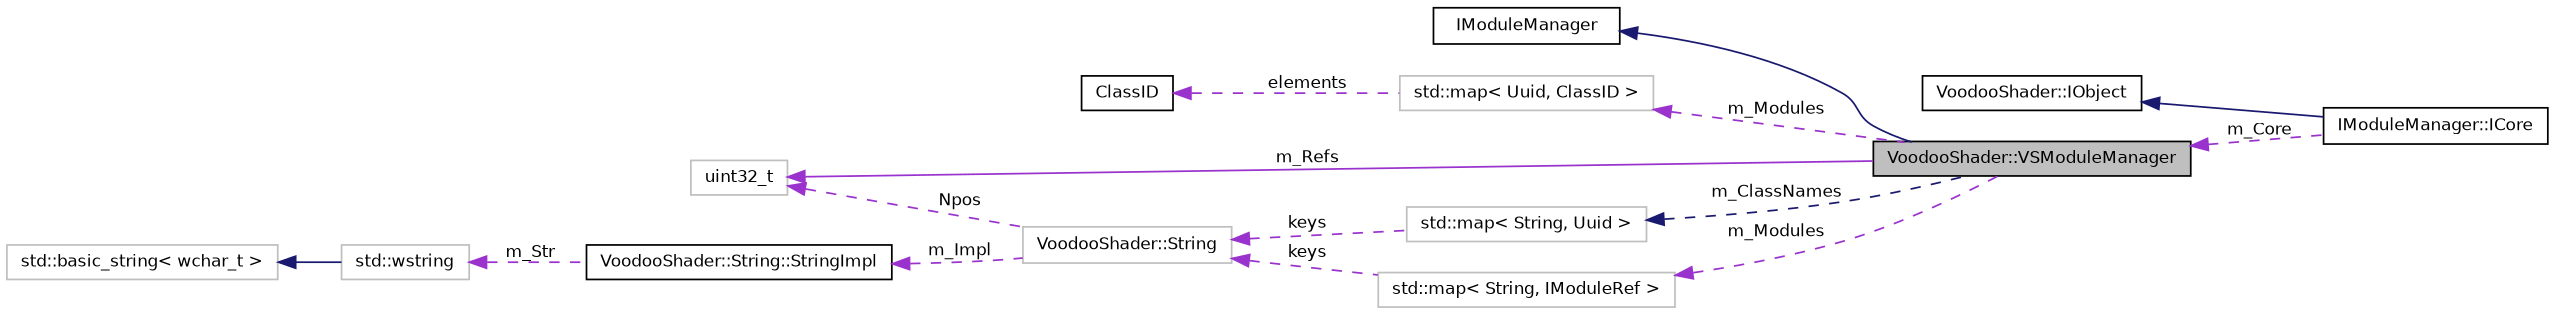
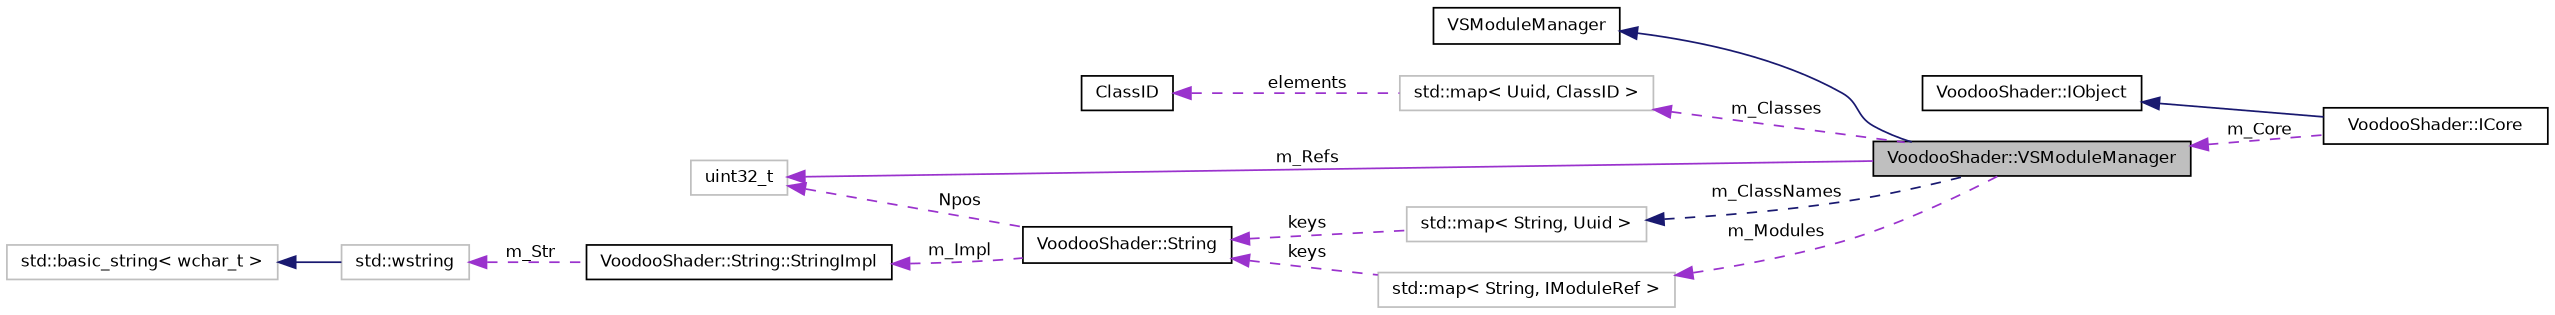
(1527, 26) -> (1527, 26)
(1774, 110) -> (1774, 110)
(2436, 126) -> (2436, 126)
(1127, 245) -> (1127, 245)
